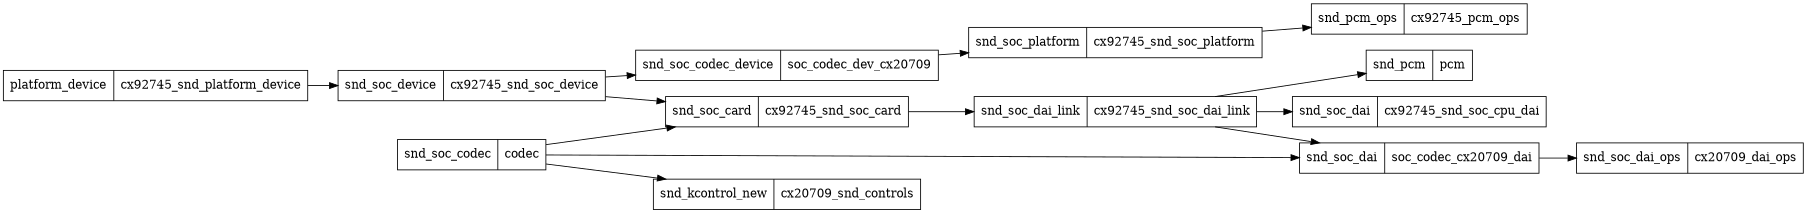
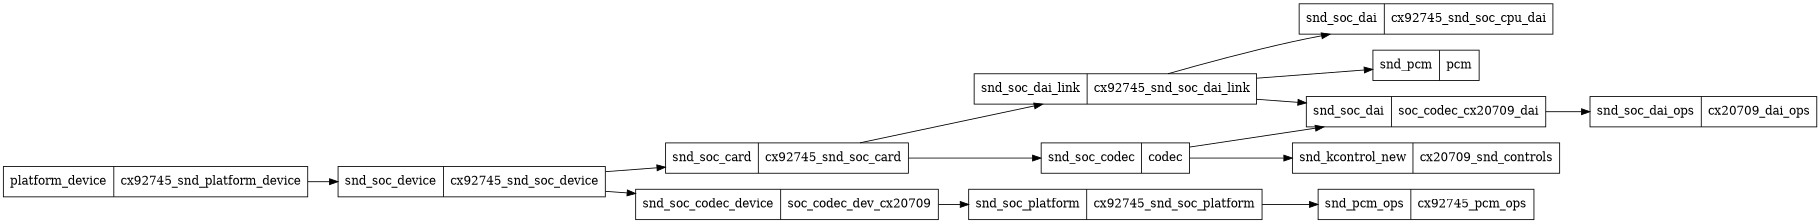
(606, 136) -> (970, 158)
